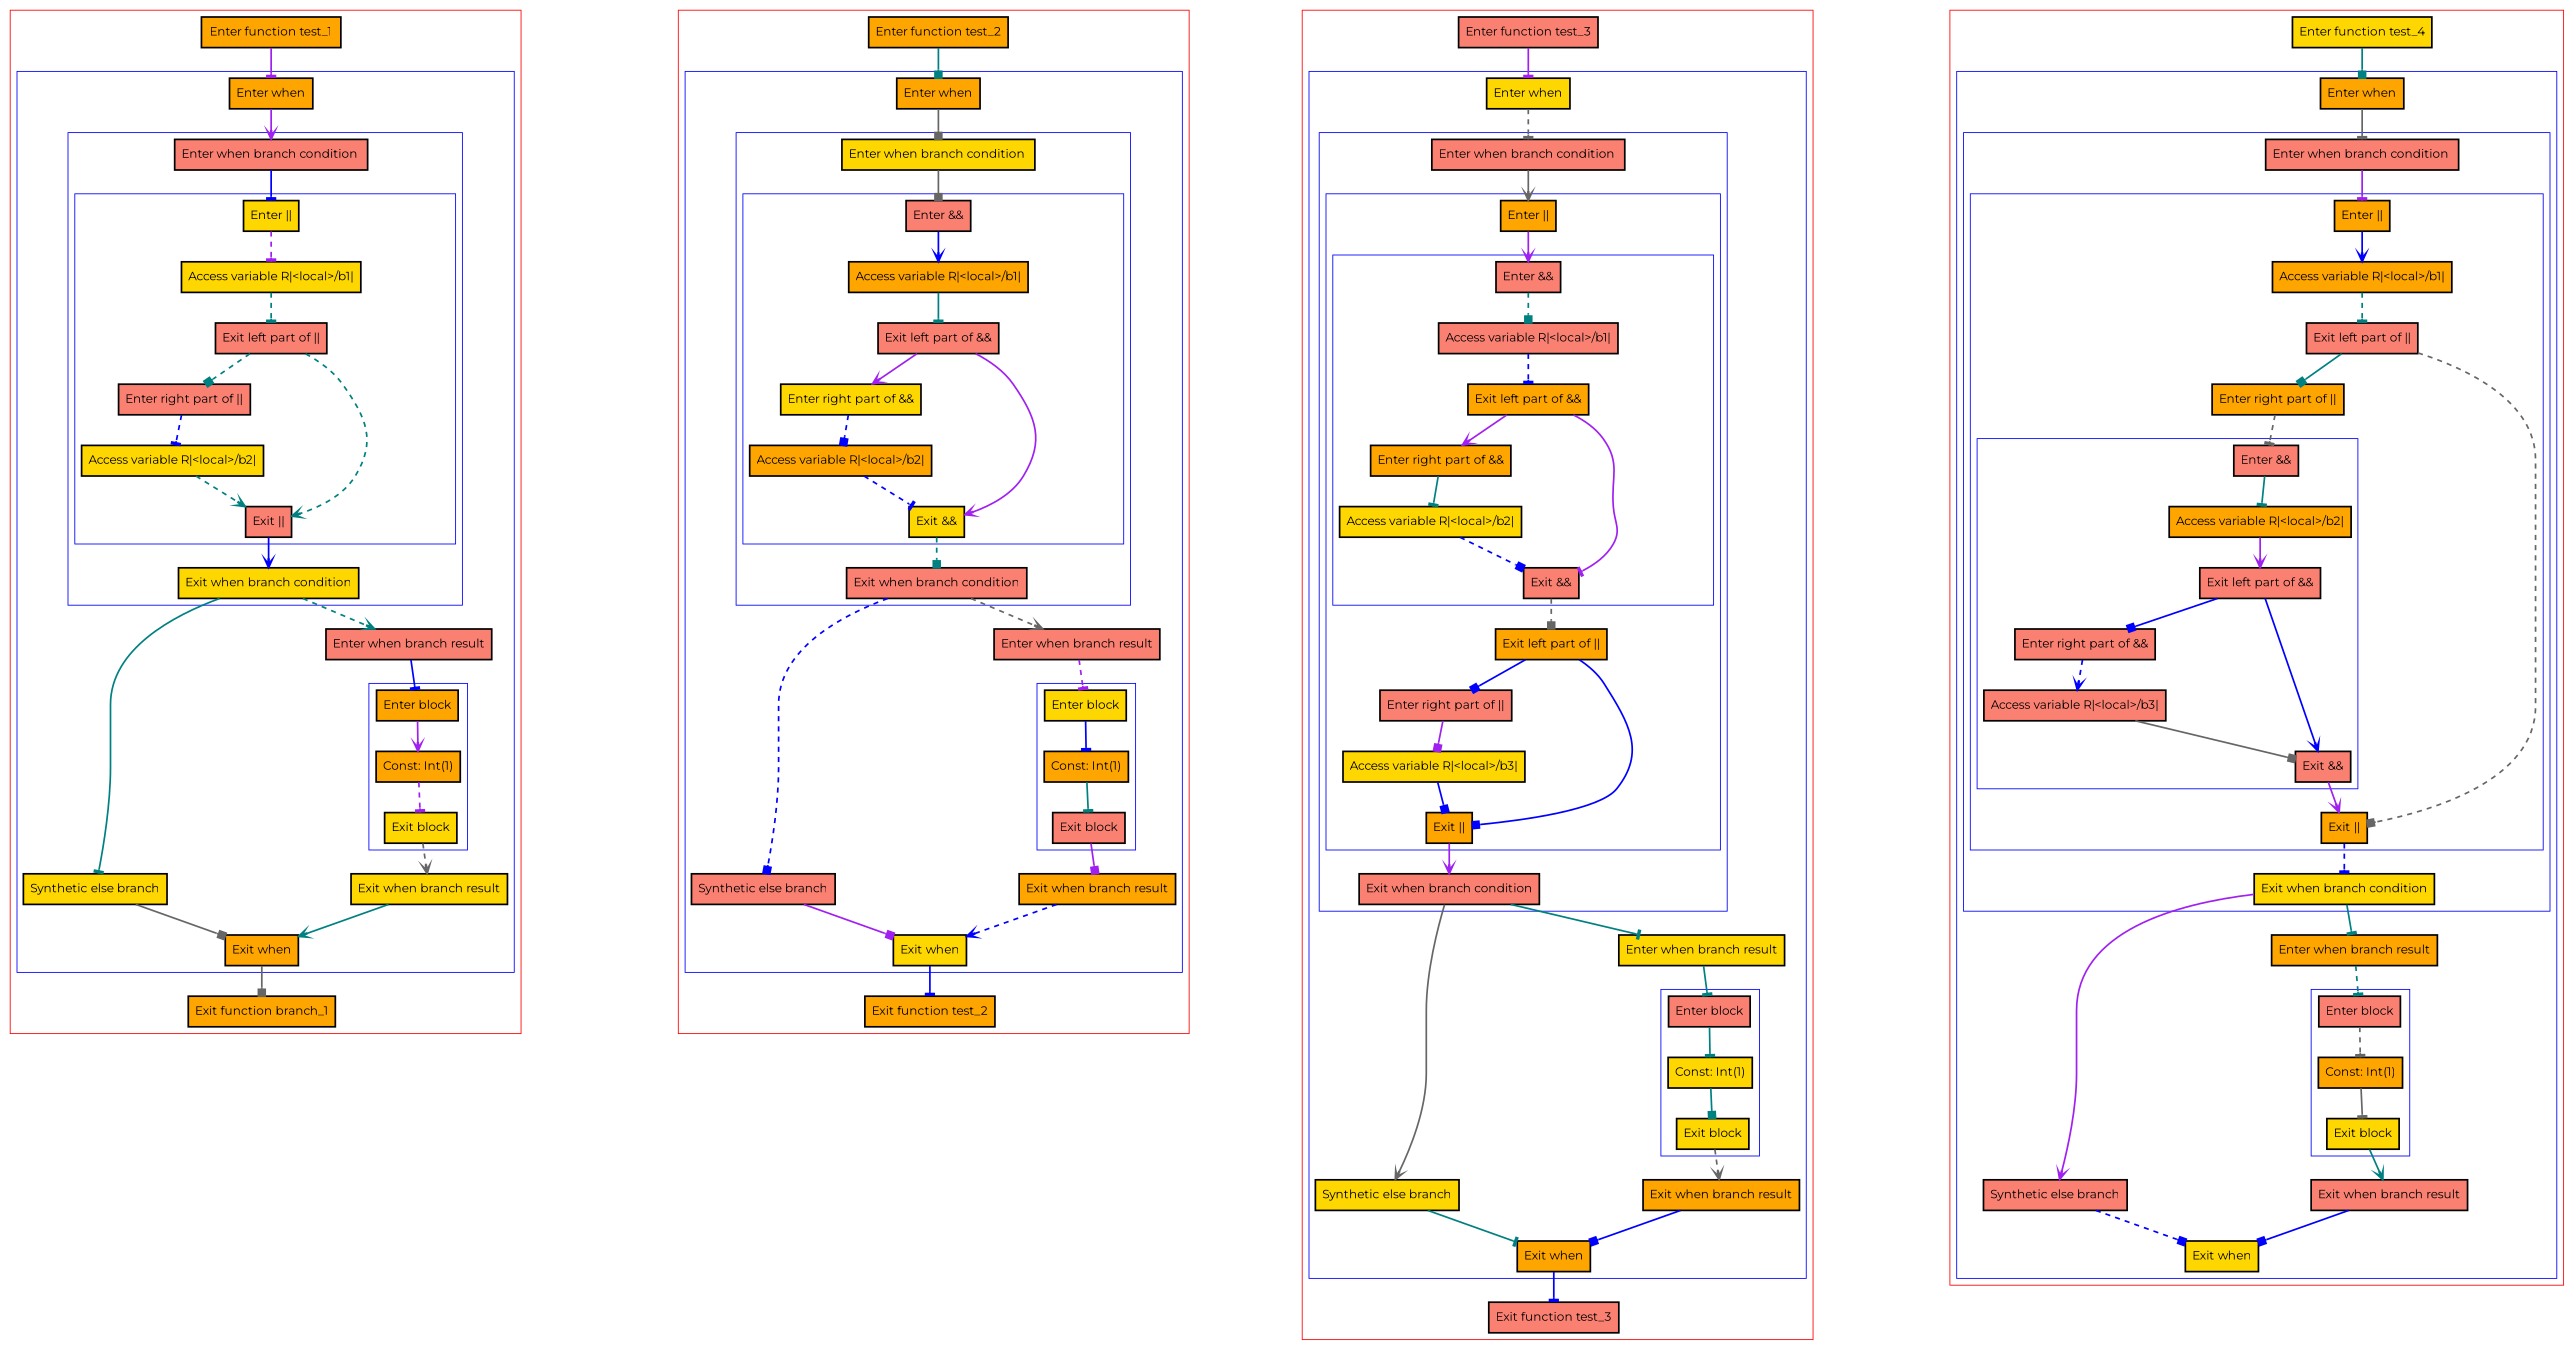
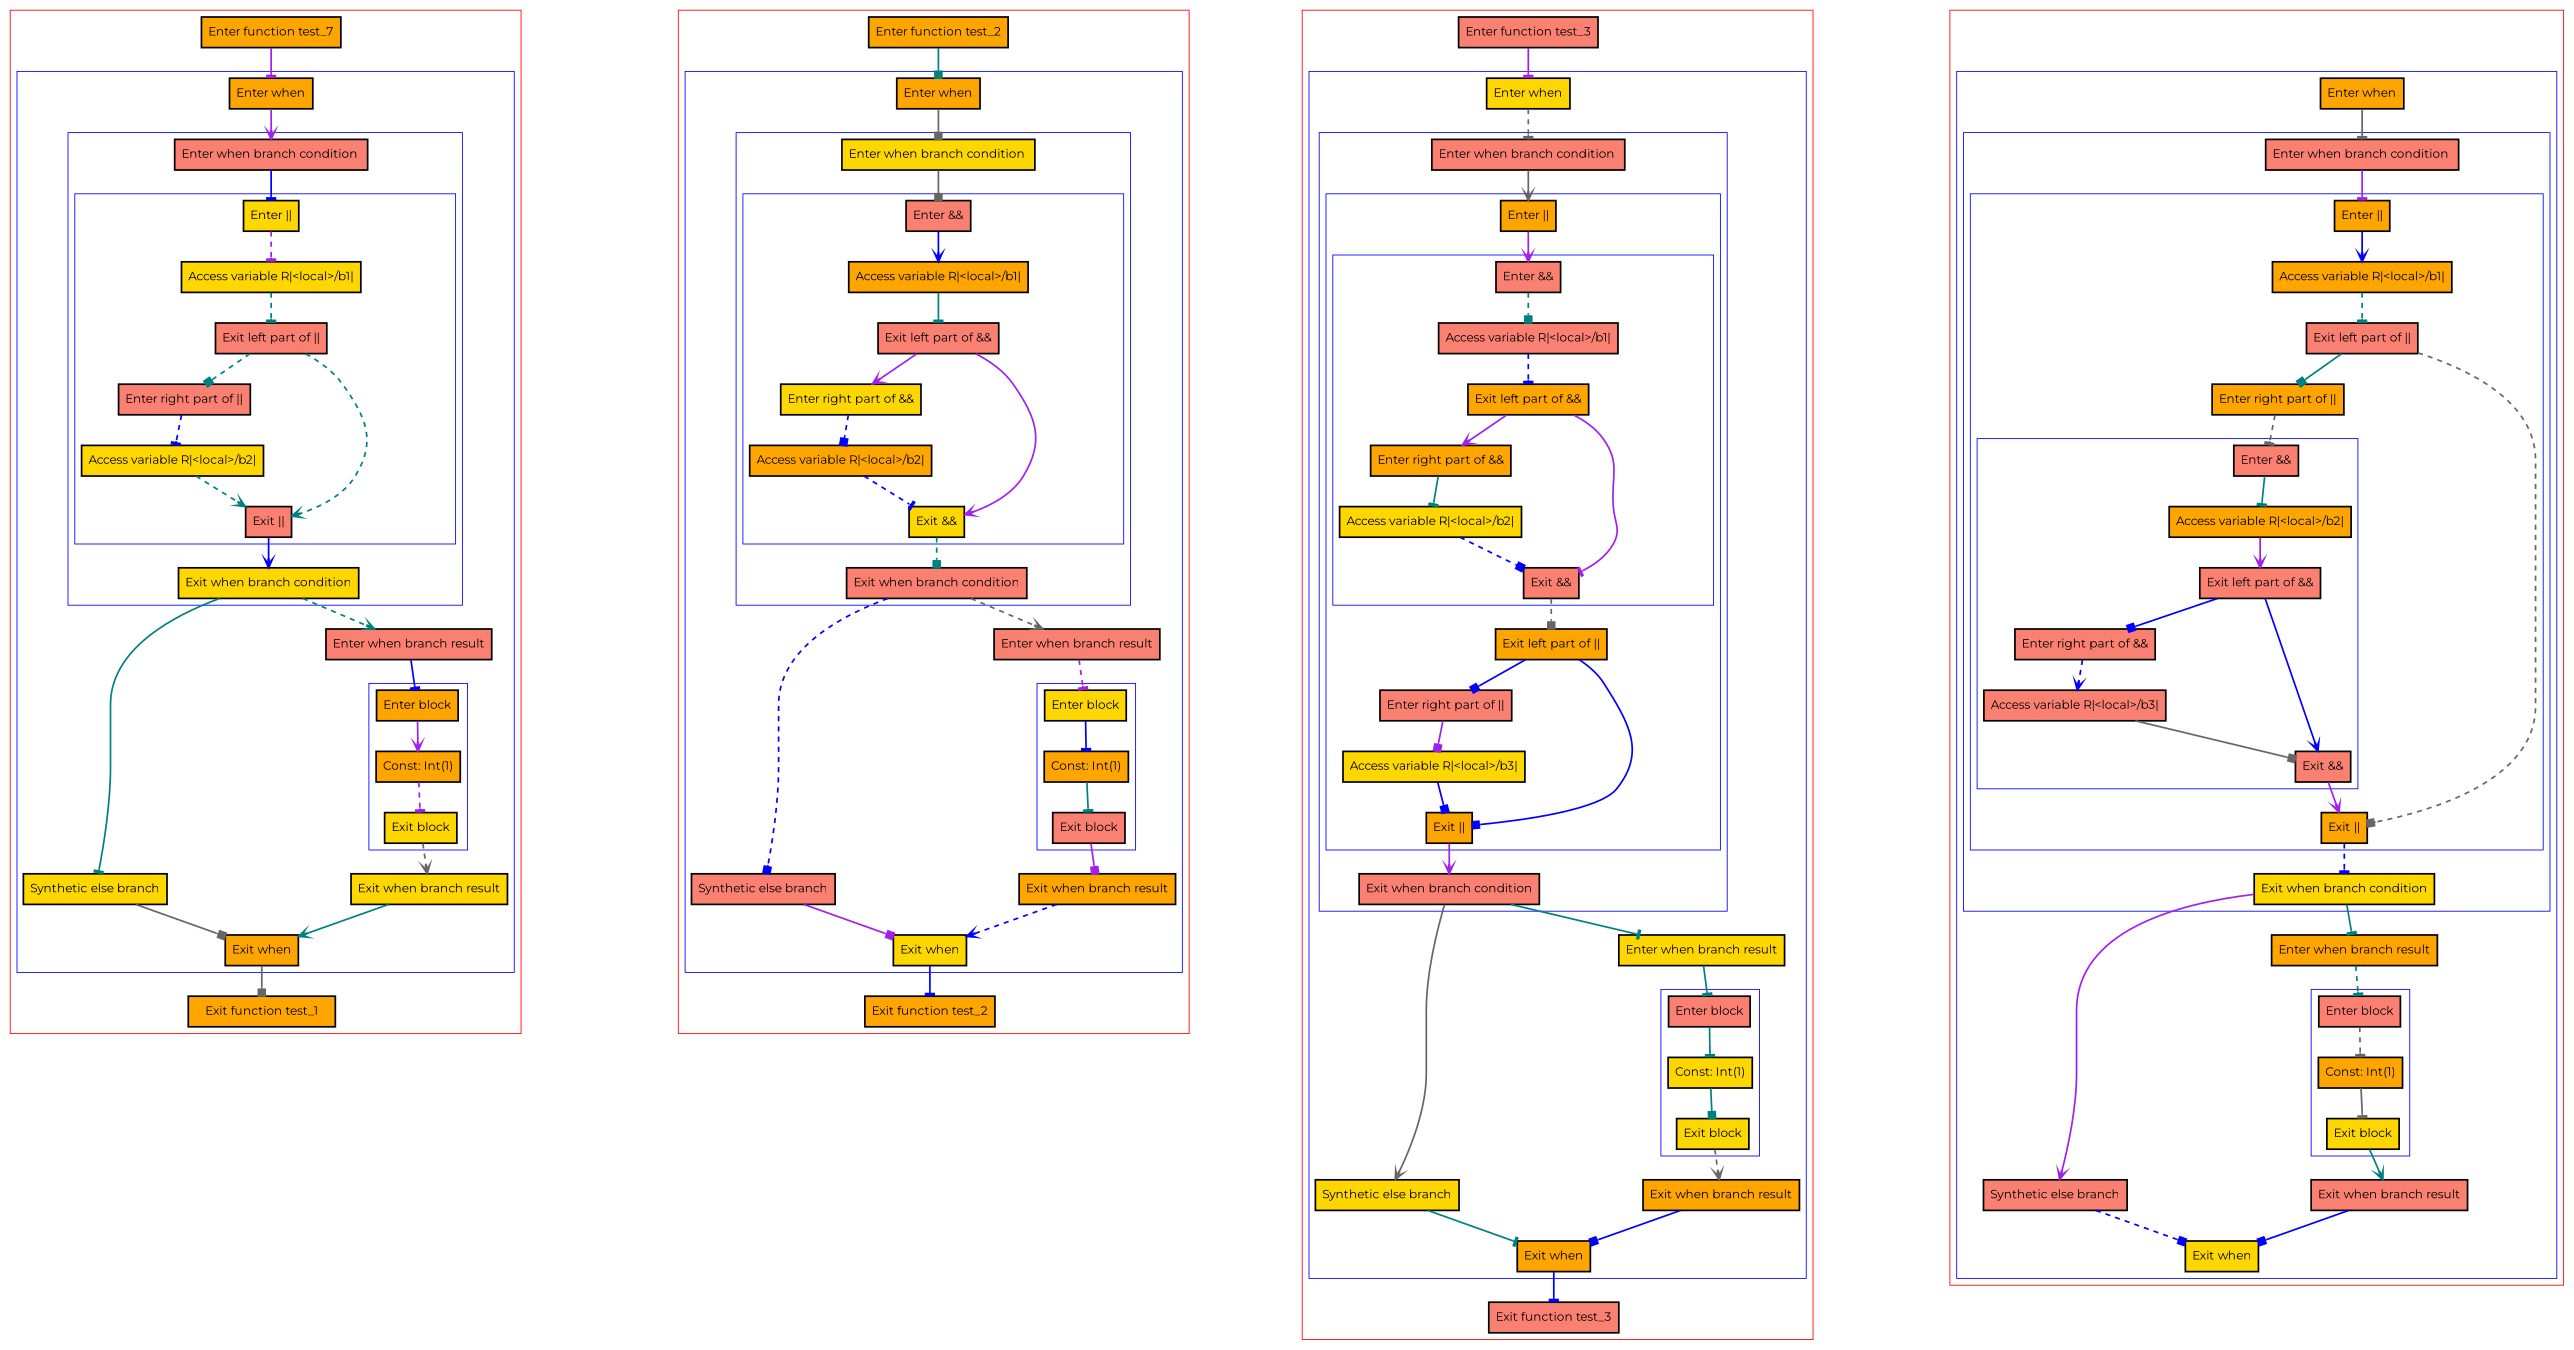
(271, 32) -> (271, 32)
(2362, 32) -> none
(262, 1012) -> (262, 1012)
